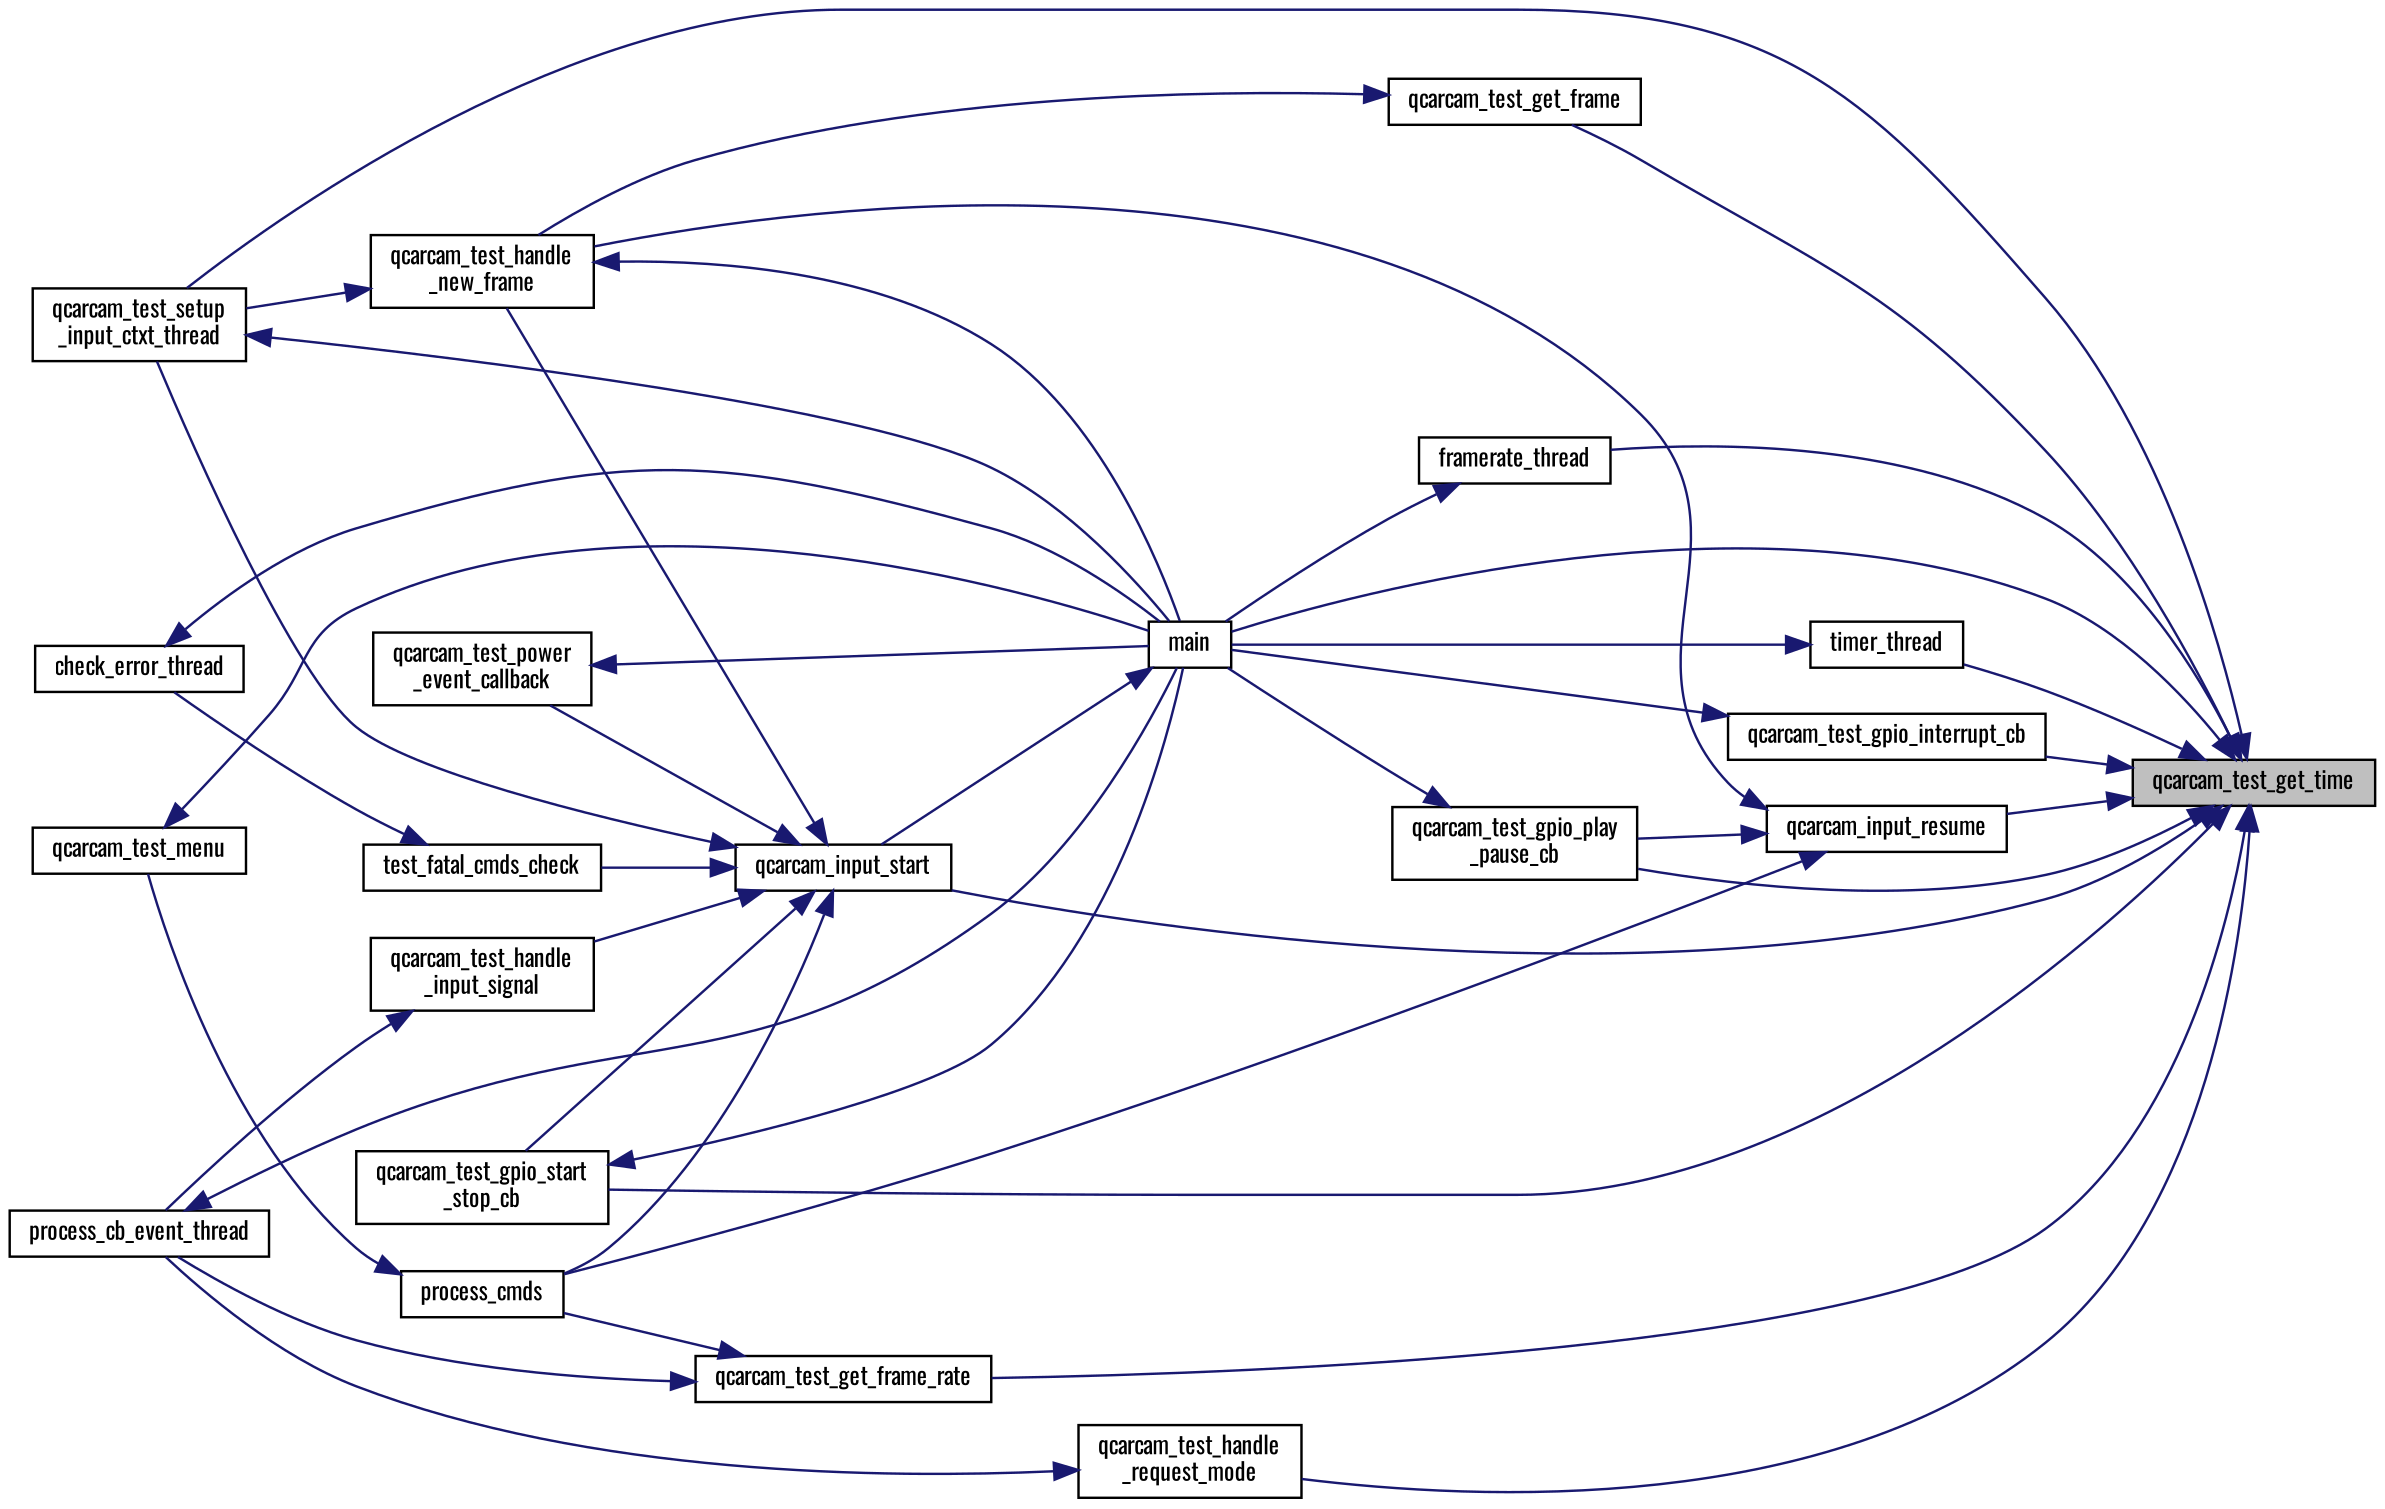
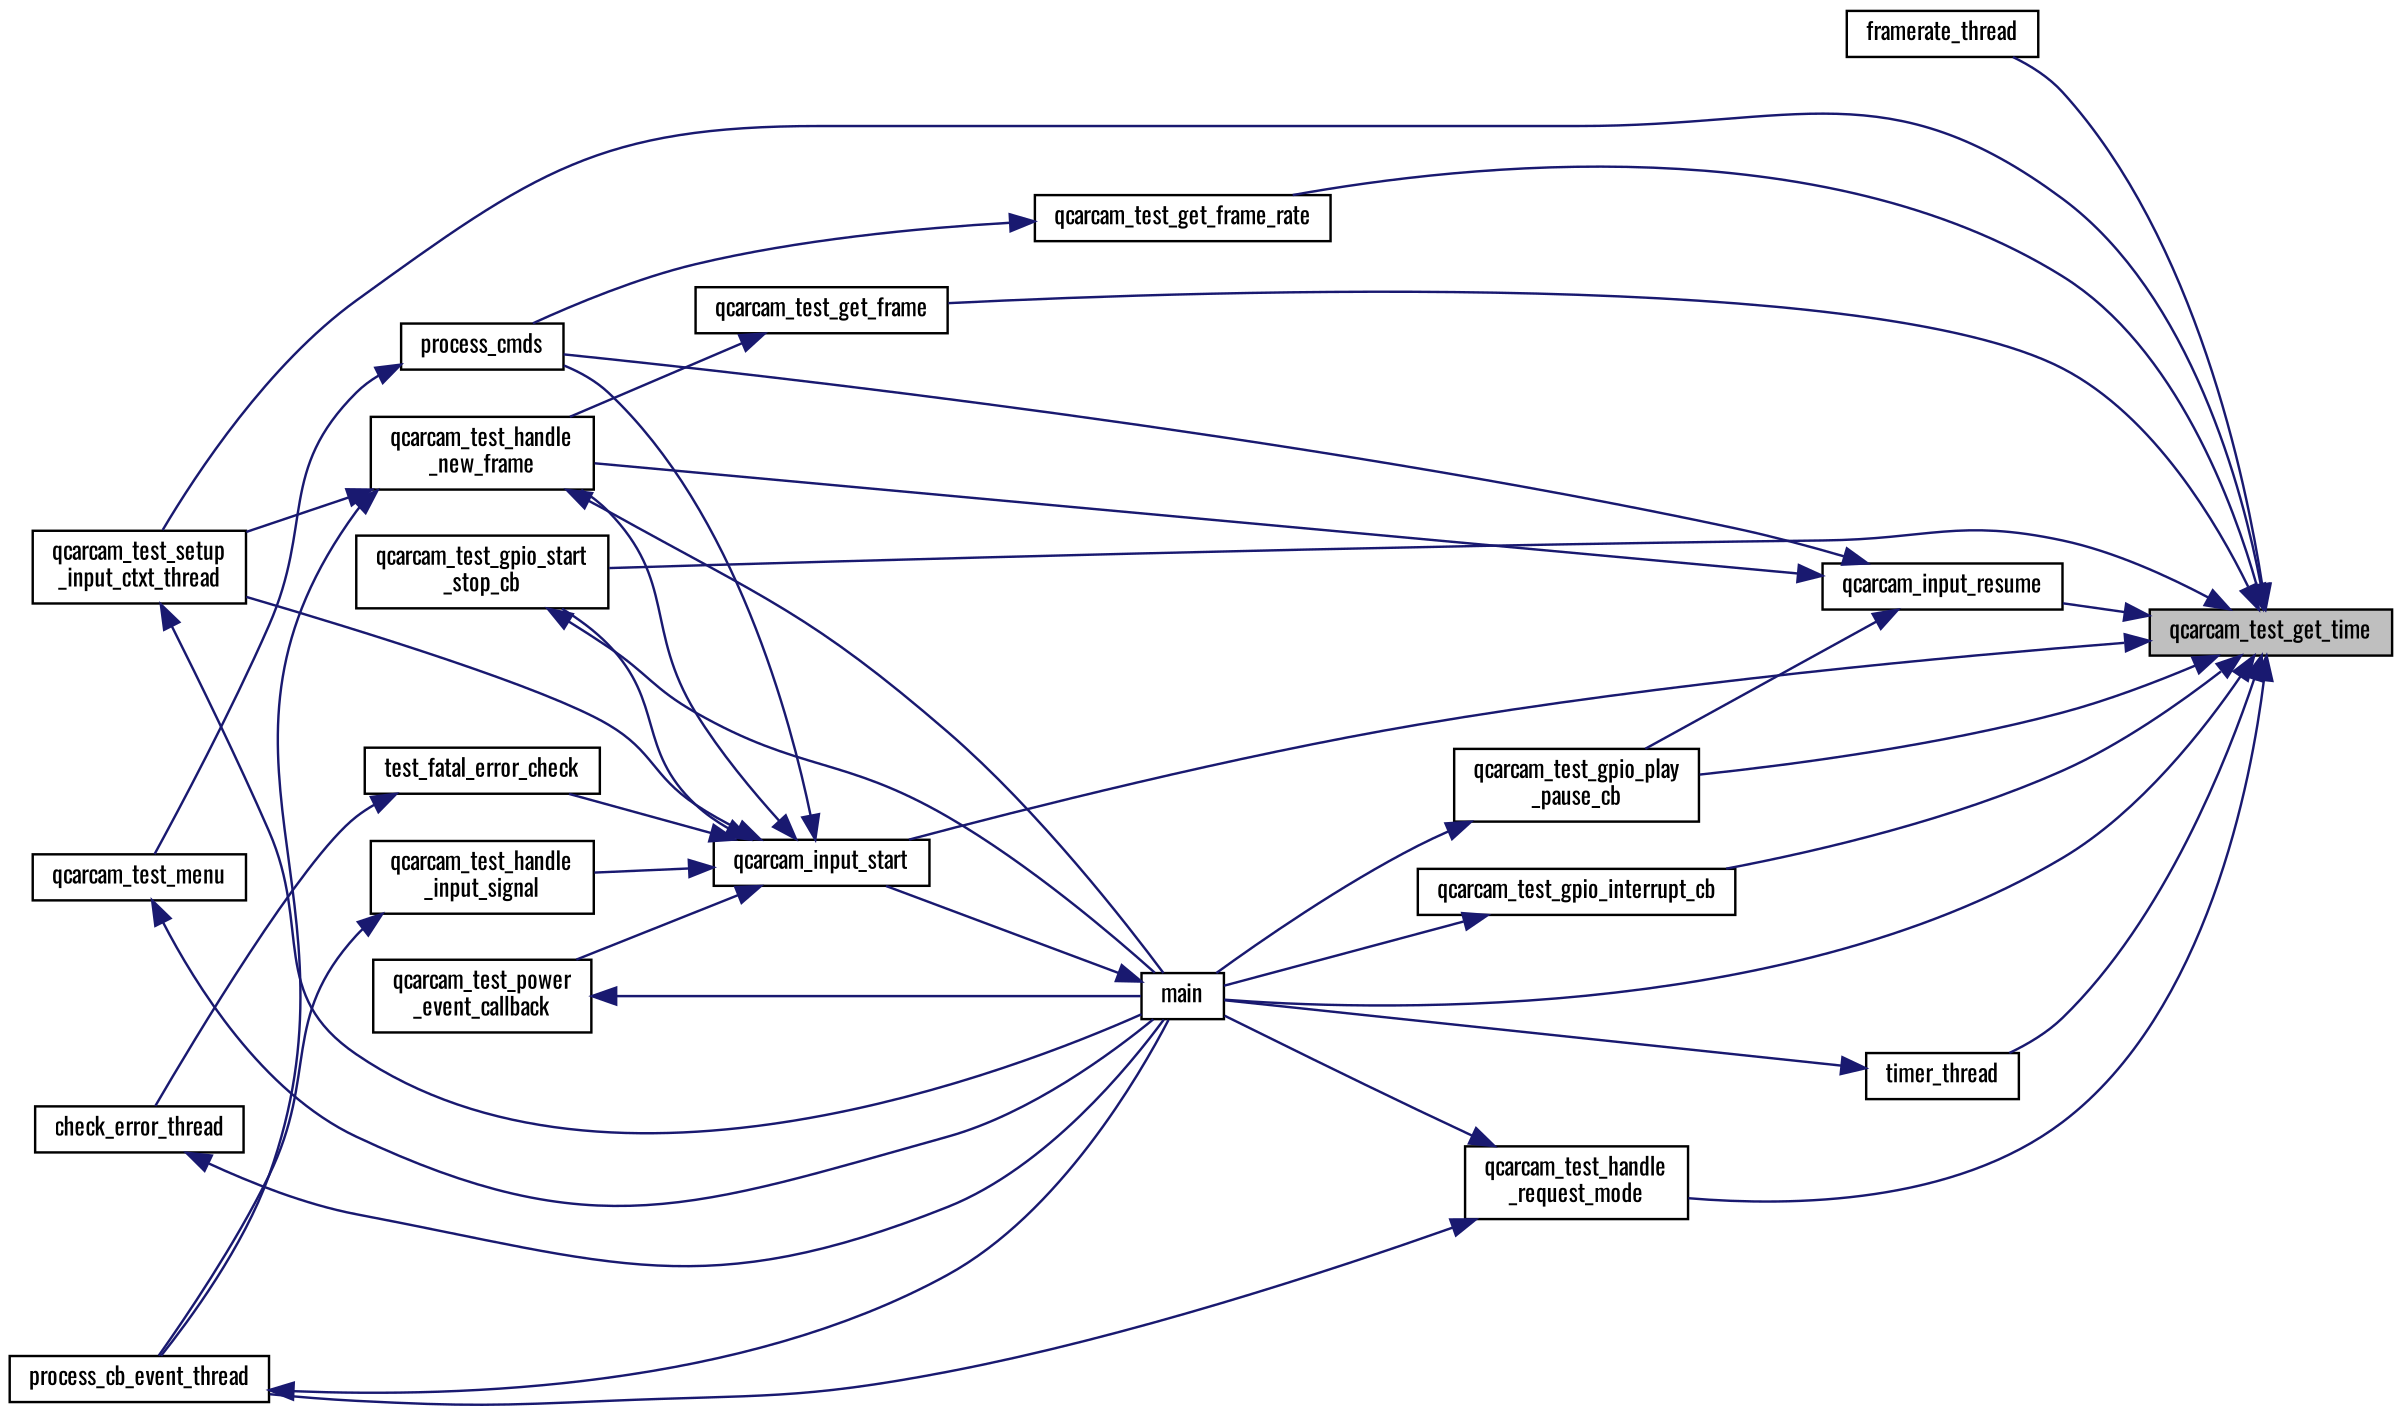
(1329, 554) -> (1348, 1076)
(482, 868) -> (482, 771)
(415, 1354) -> (284, 827)
